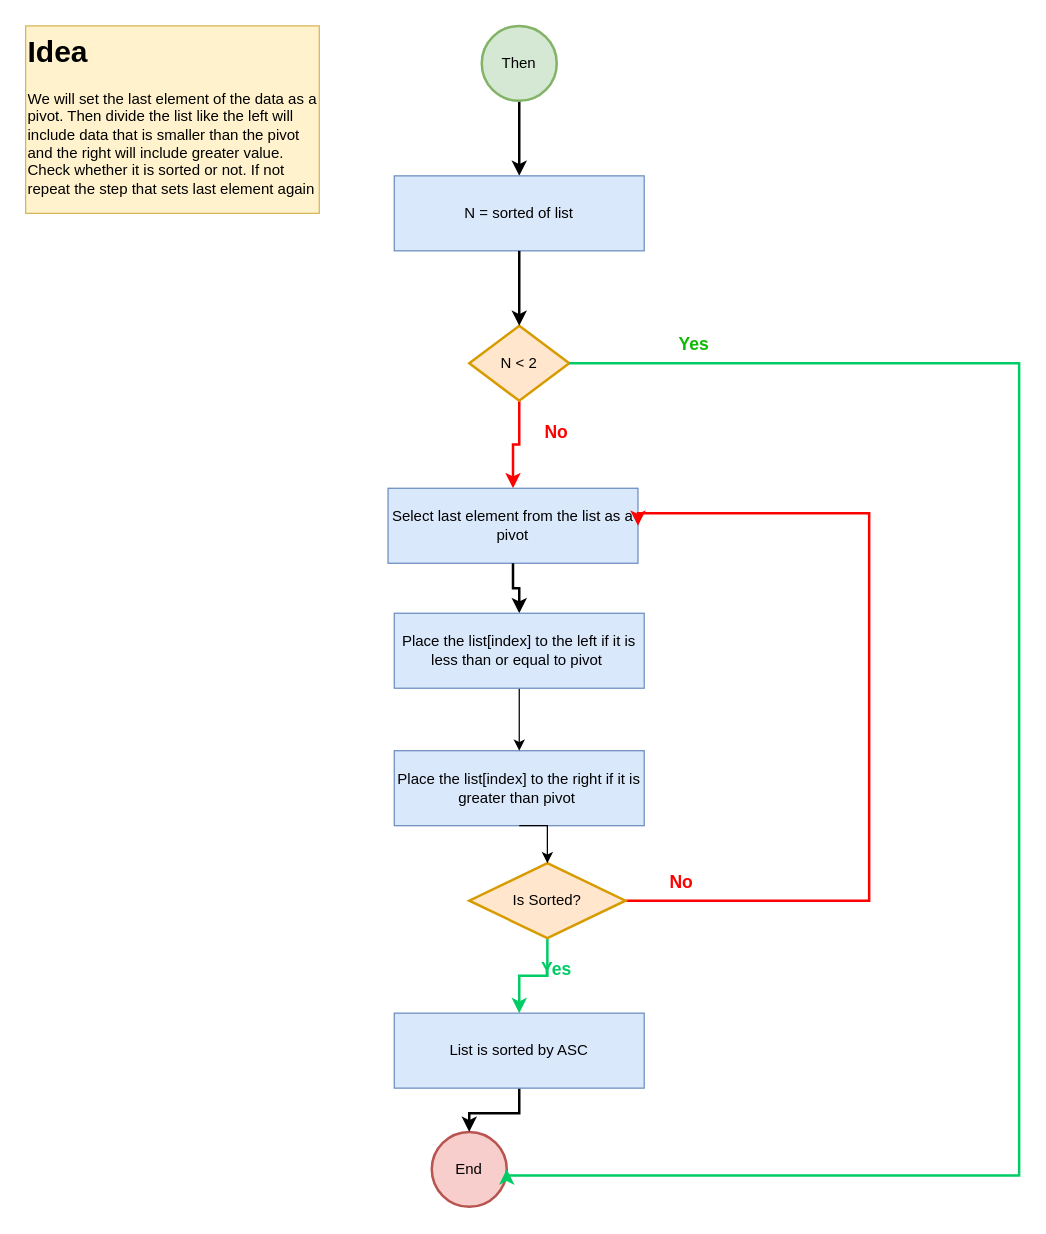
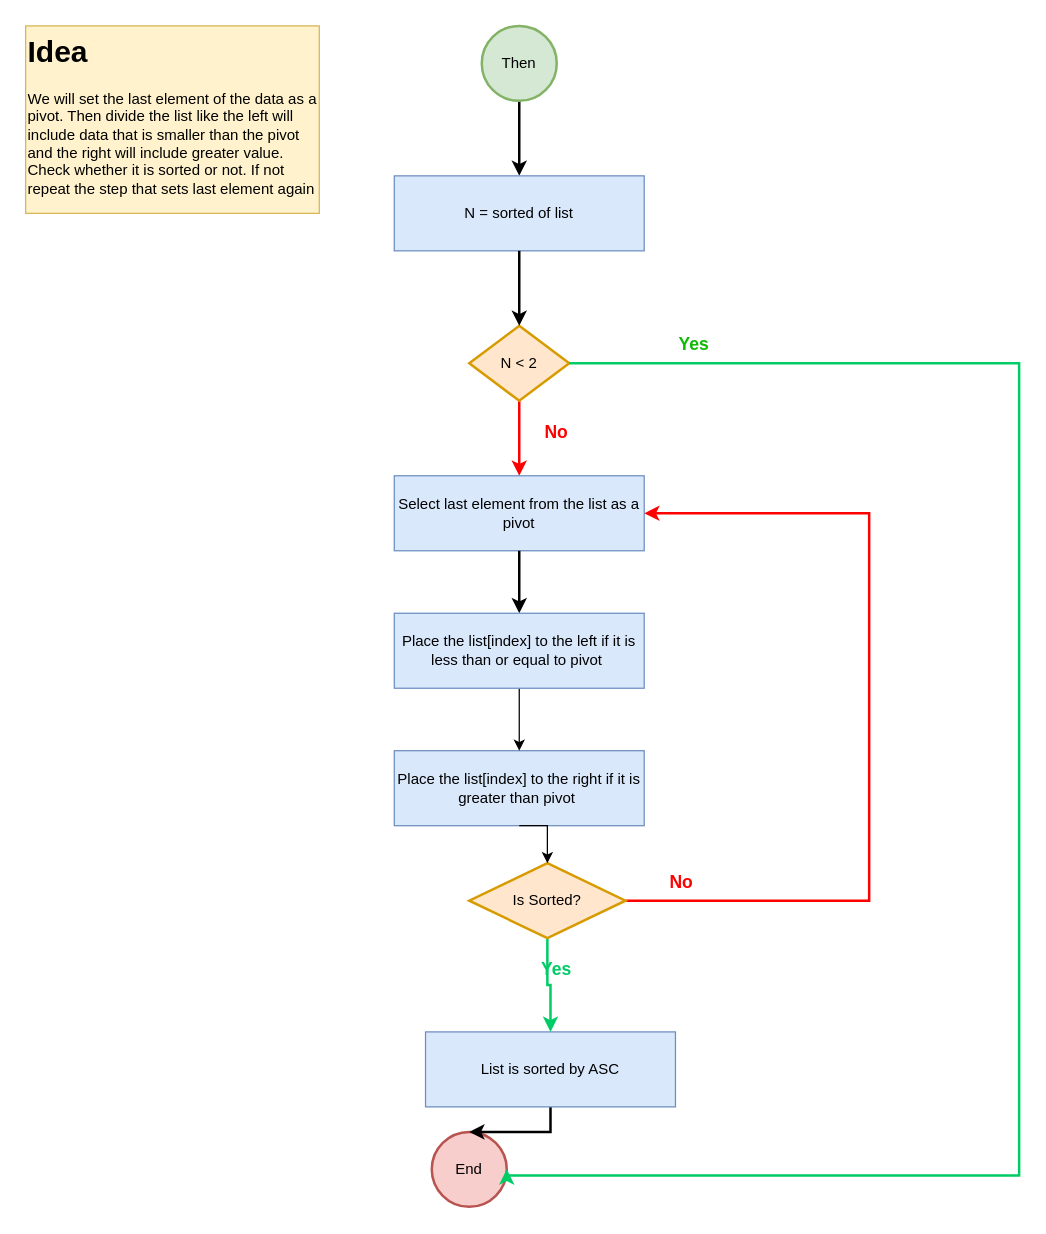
(513, 526) -> (519, 513)
(519, 1051) -> (551, 1069)
